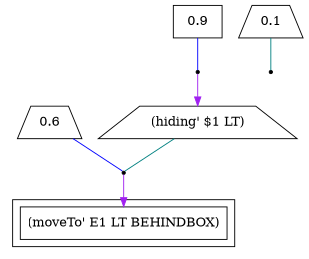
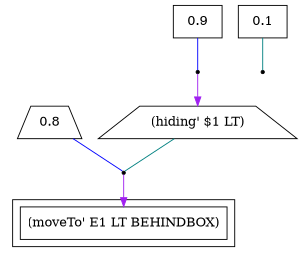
(271, 22) -> (263, 22)
(50, 122) -> (50, 122)
